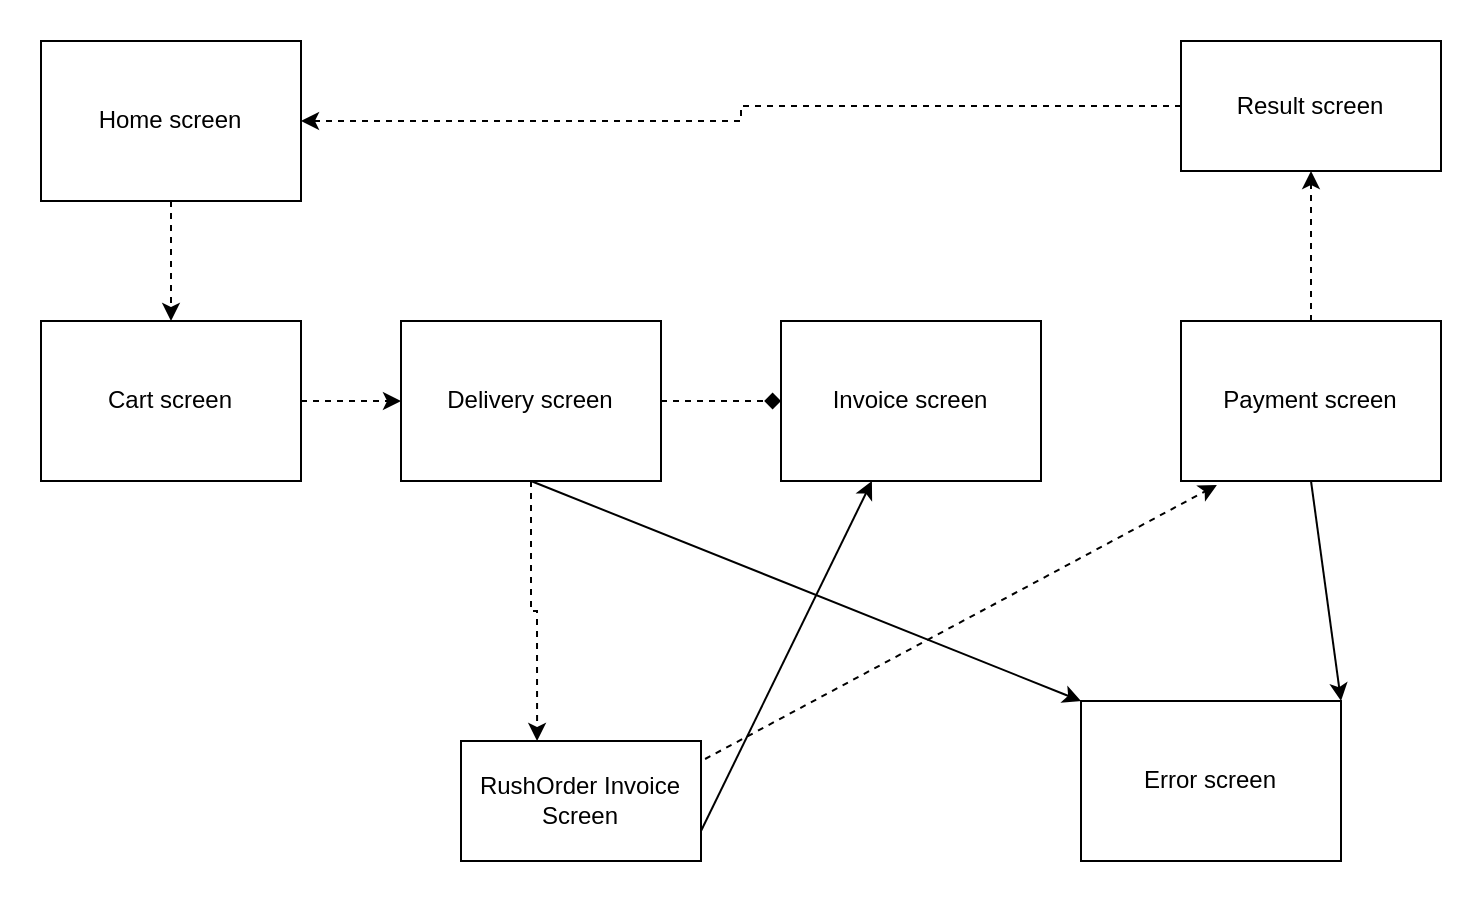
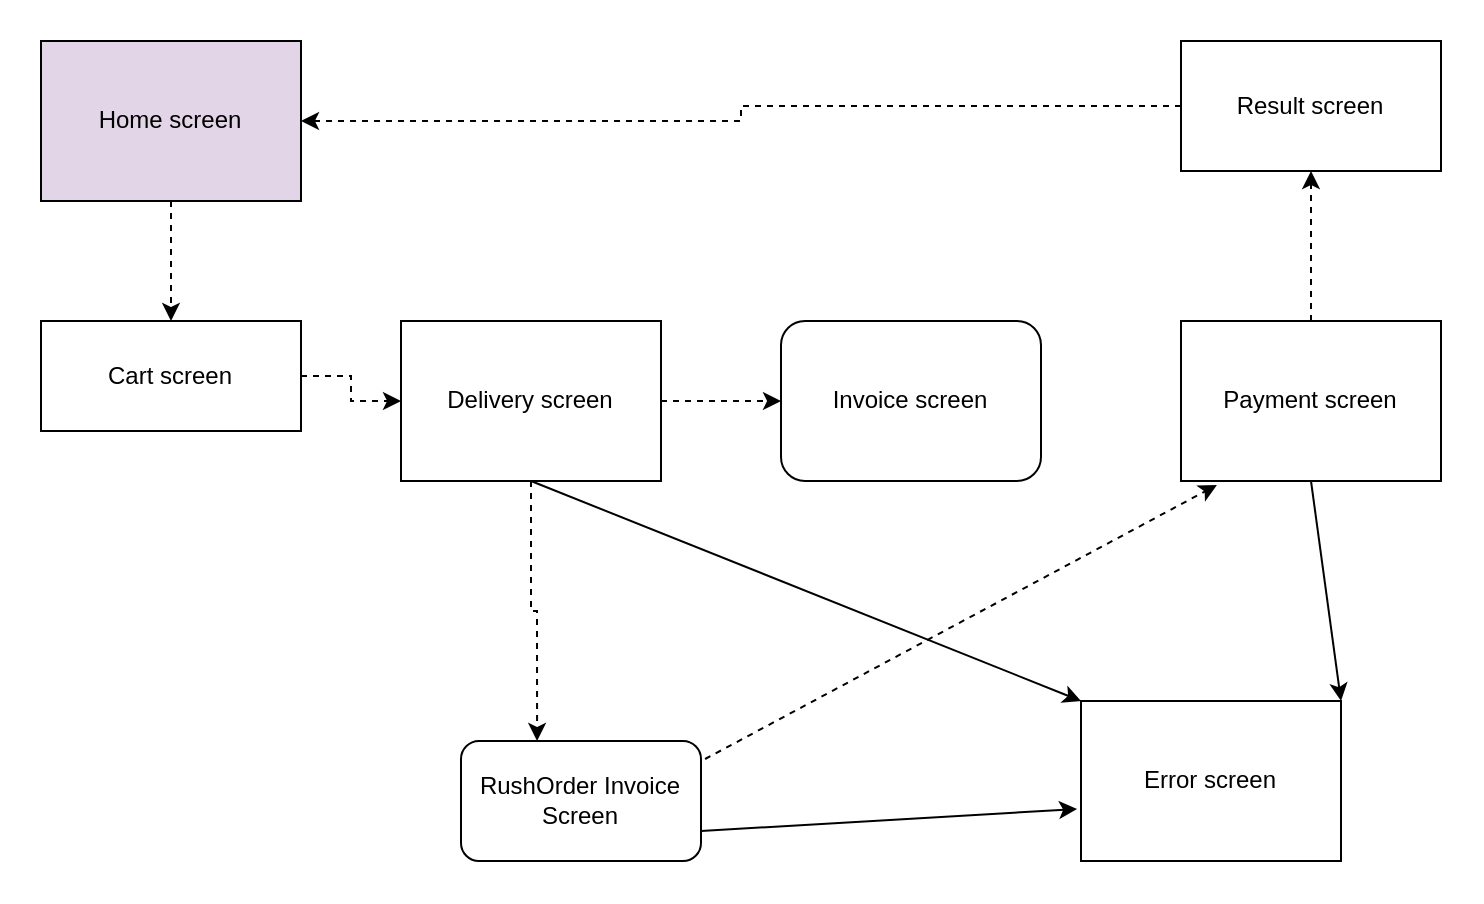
(171, 121) -> (171, 121)
(171, 401) -> (171, 376)
(764, 401) -> (765, 401)
(911, 401) -> (911, 401)
(808, 612) -> (883, 820)
(581, 801) -> (581, 801)
